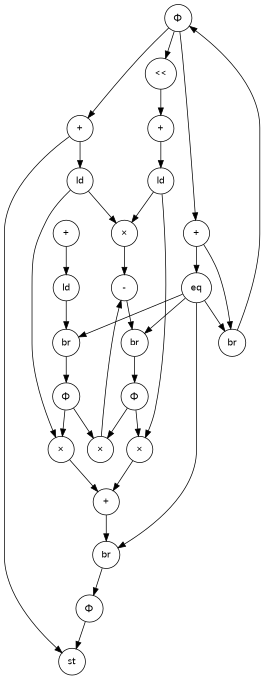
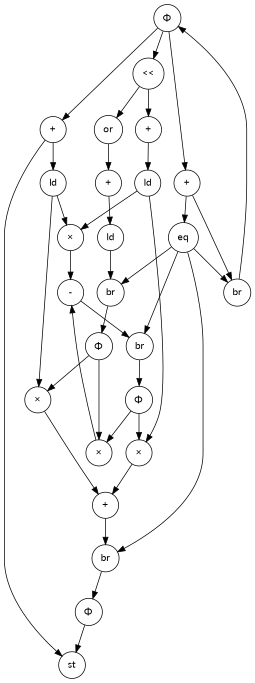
none -> (108, 130)
